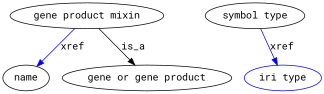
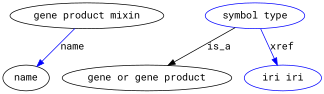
(255, 16) -> (255, 16)
(114, 44) -> (205, 45)
(73, 47) -> (73, 47)
(283, 78) -> (283, 78)
